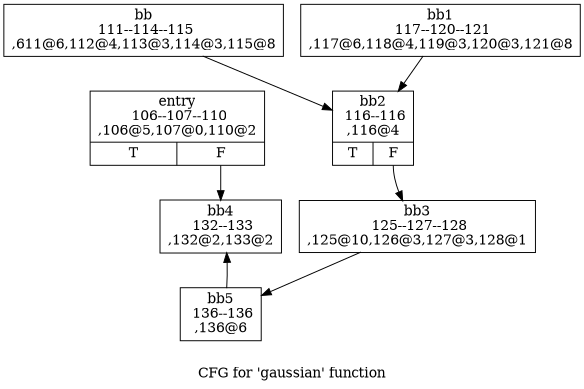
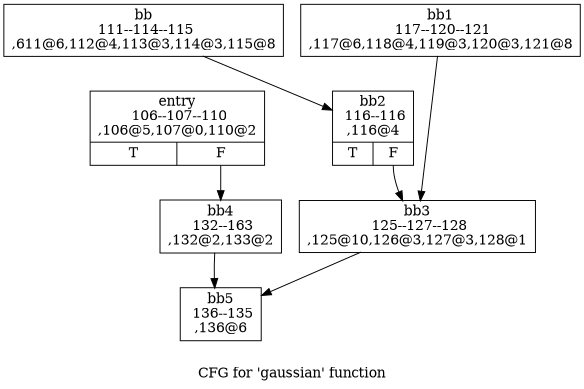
(414, 70) -> (430, 123)
(221, 226) -> (221, 226)
(227, 275) -> (214, 266)
(221, 314) -> (221, 314)
